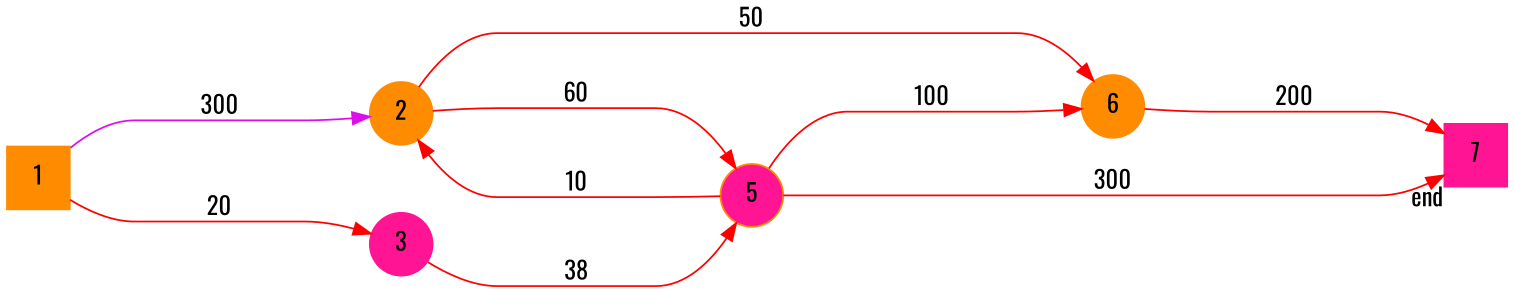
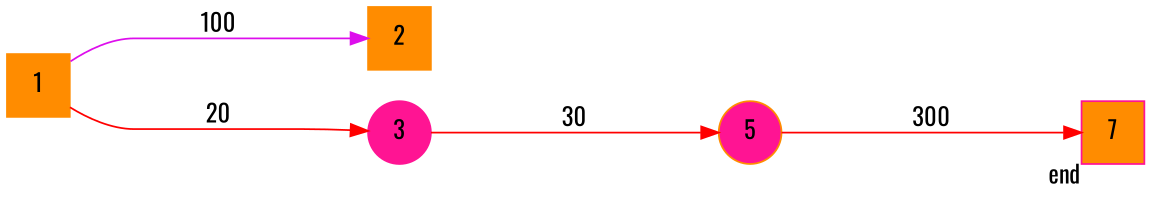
(1113, 106) -> none
(220, 107) -> (219, 25)
(587, 108) -> none
(401, 113) -> (399, 38)
(1476, 155) -> (1113, 133)
(567, 197) -> none
(577, 273) -> (575, 119)
